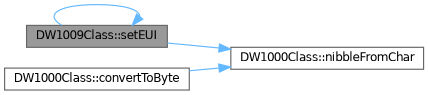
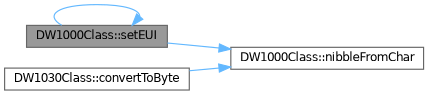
(97, 36) -> (97, 36)
(97, 79) -> (97, 79)
